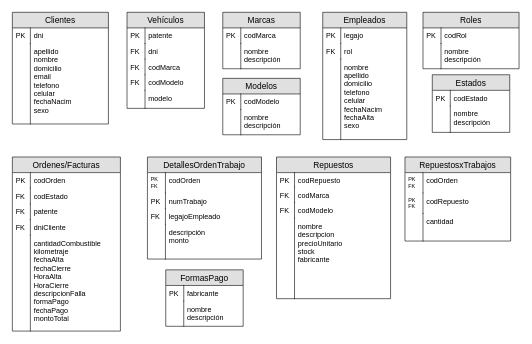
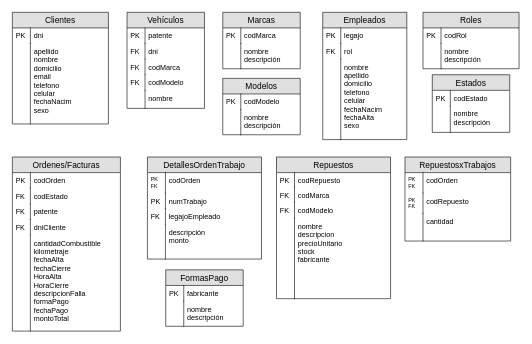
(159, 98) -> (160, 98)
